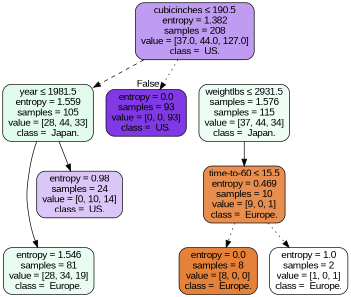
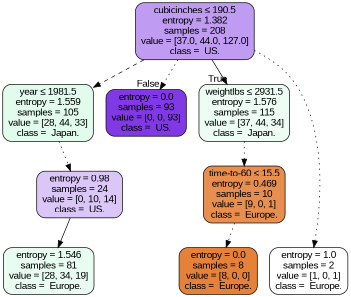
none -> (218, 69)
(244, 102) -> (244, 102)
(244, 150) -> (244, 150)
(64, 153) -> (64, 153)
(27, 191) -> (65, 230)
(276, 233) -> (315, 134)
